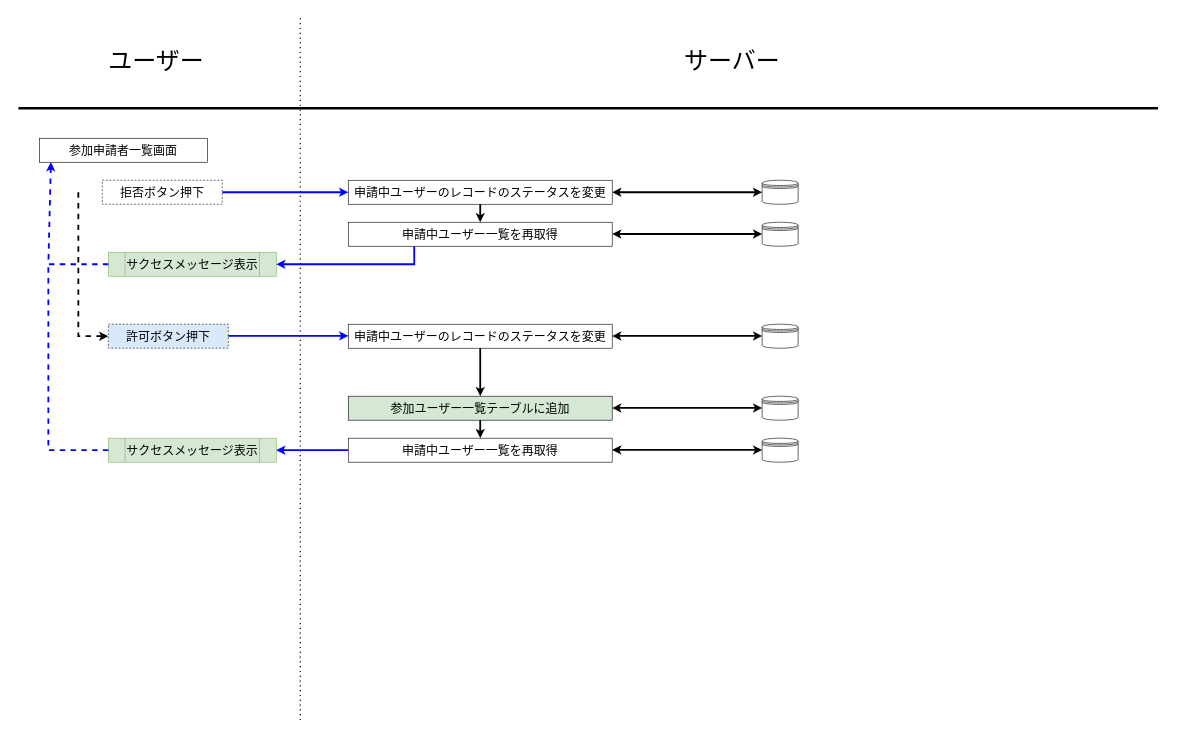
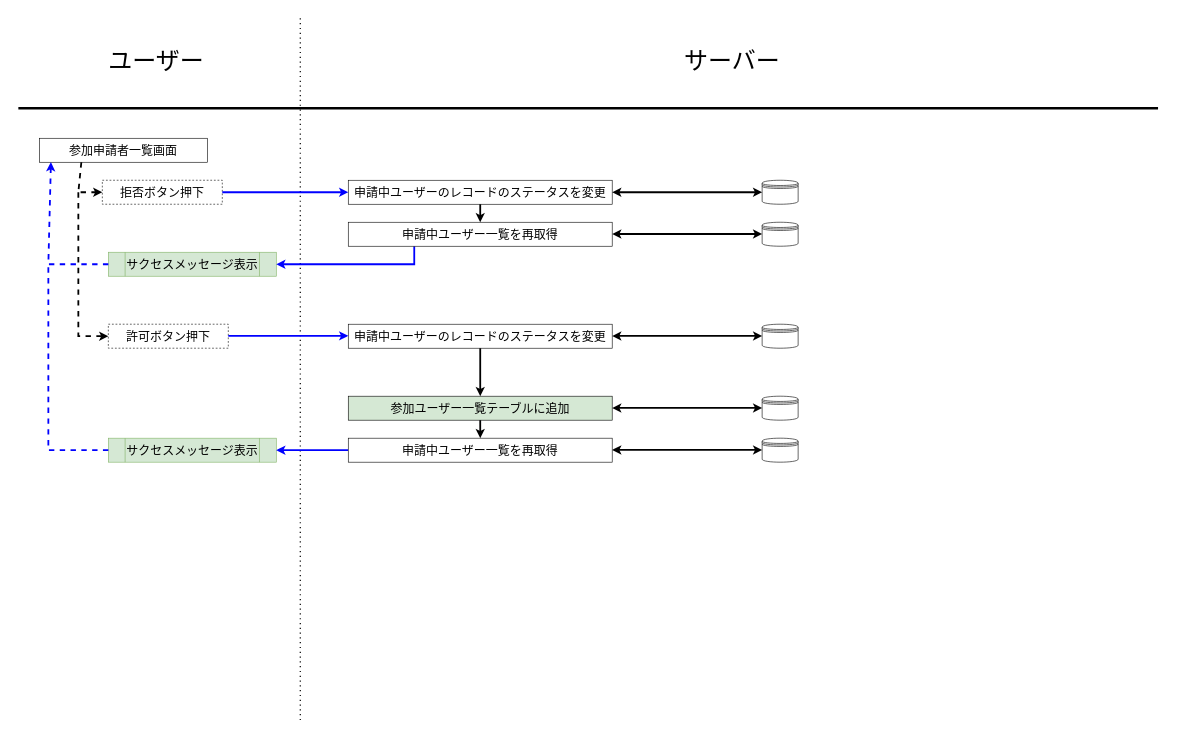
none -> (79, 185)
(168, 336) -> (168, 336)
